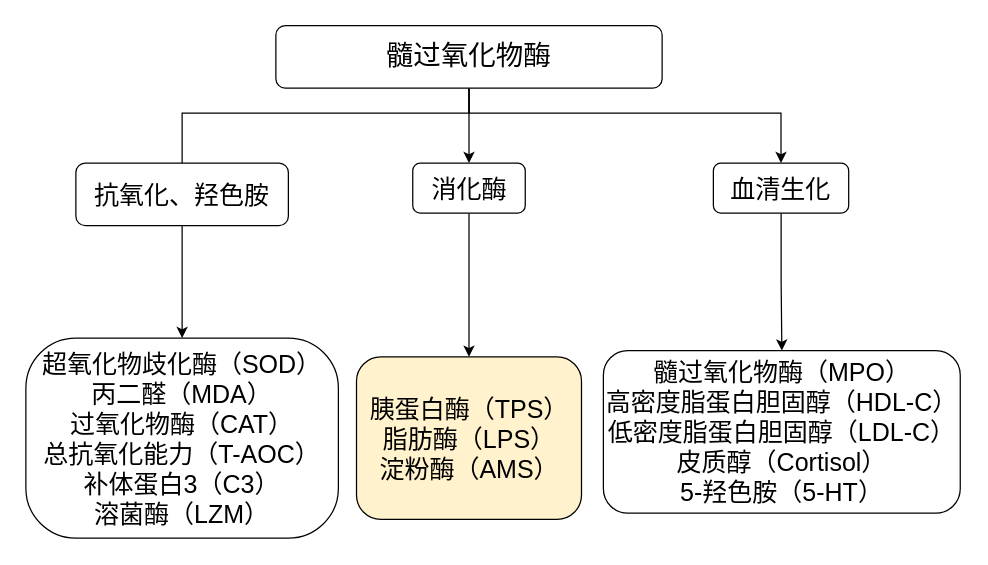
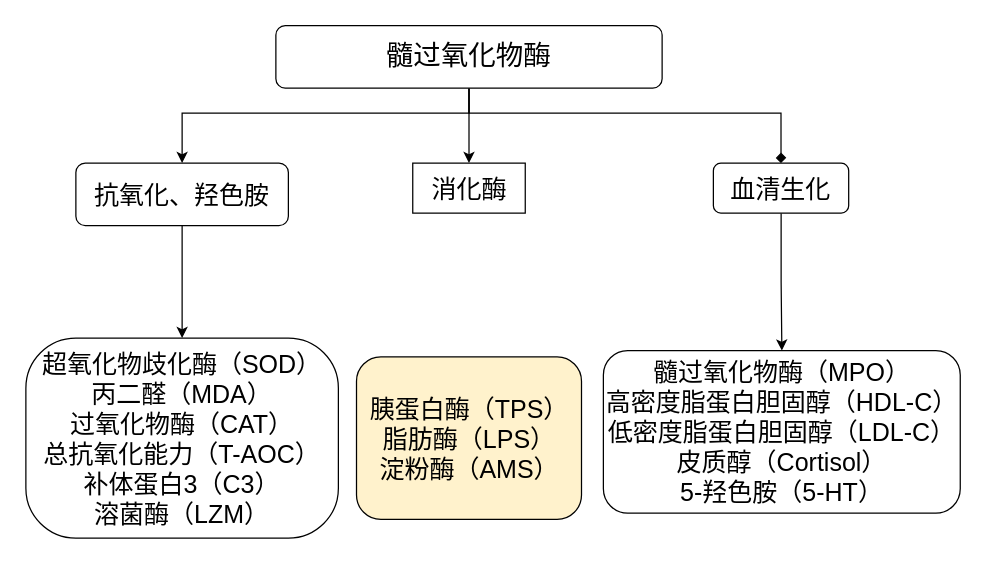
(781, 153) -> (781, 152)
(182, 156) -> (182, 153)
(469, 188) -> (469, 188)
(469, 281) -> none
